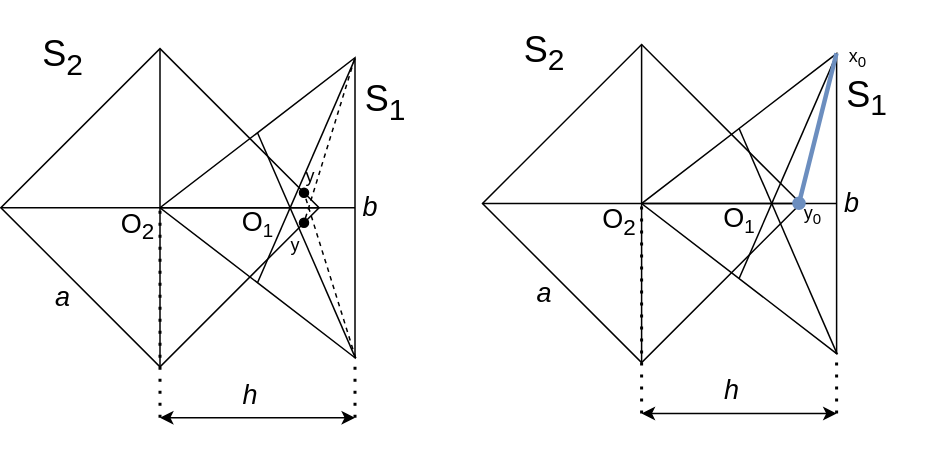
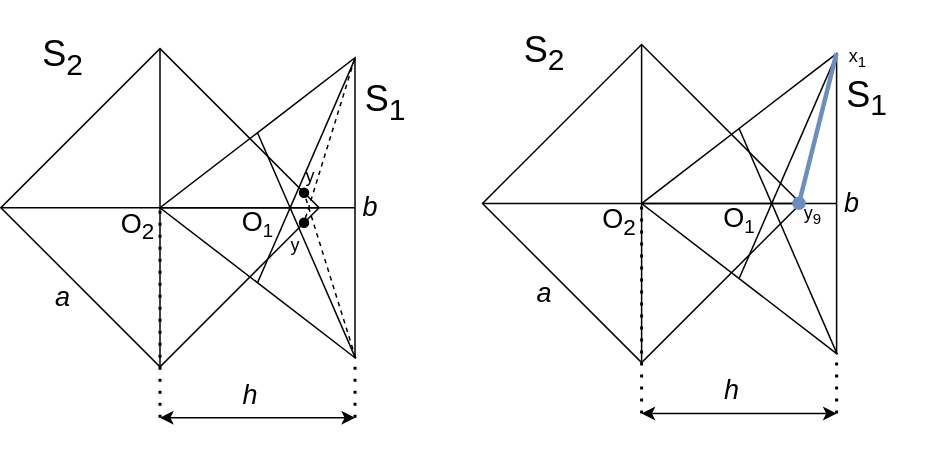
(858, 58) -> (858, 58)
(813, 215) -> (813, 215)
